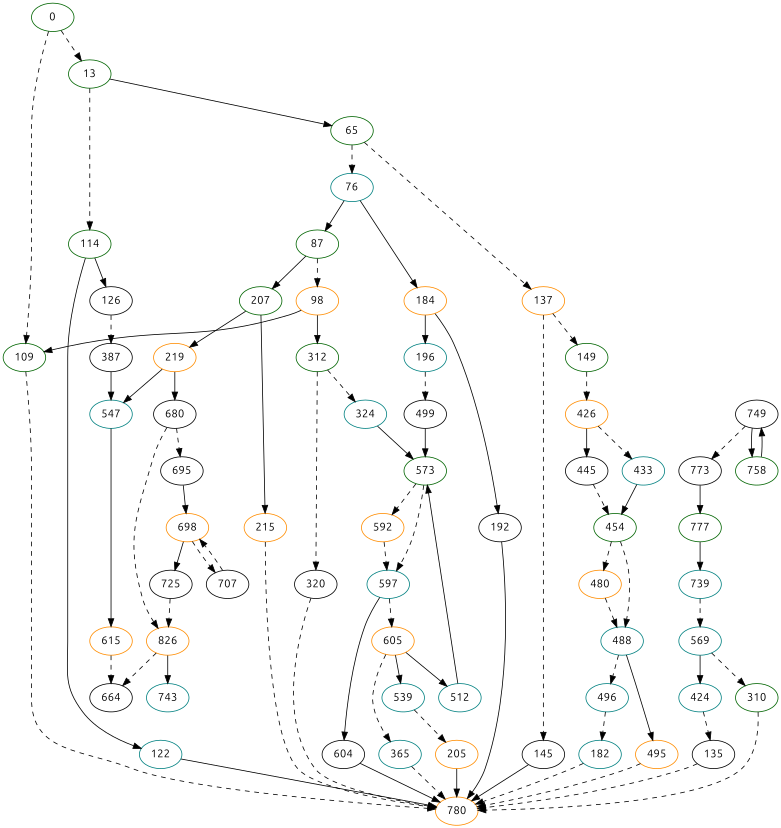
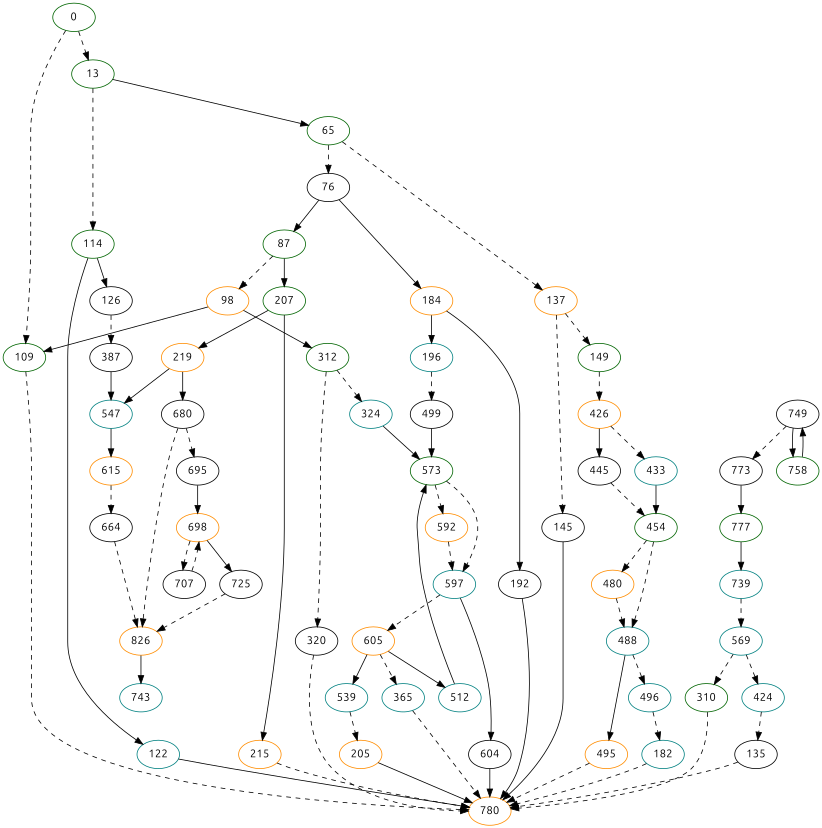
(352, 187) -> (328, 187)
(700, 666) -> (751, 666)
(142, 667) -> (125, 580)
